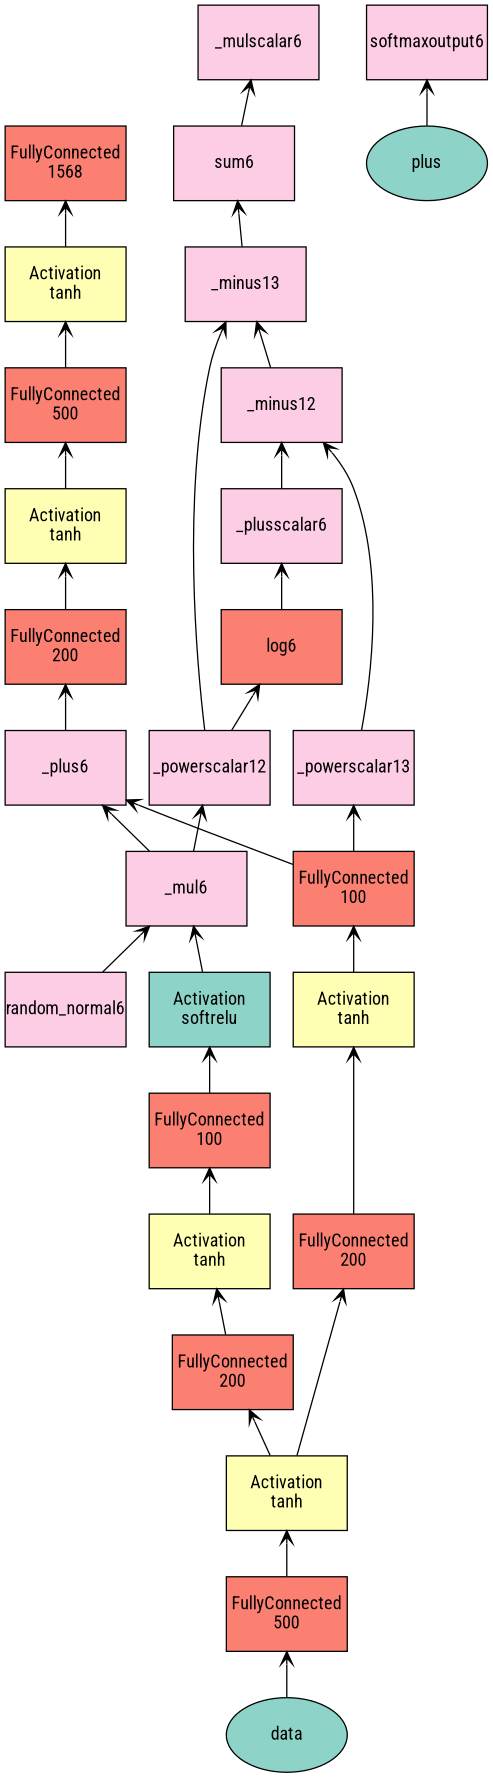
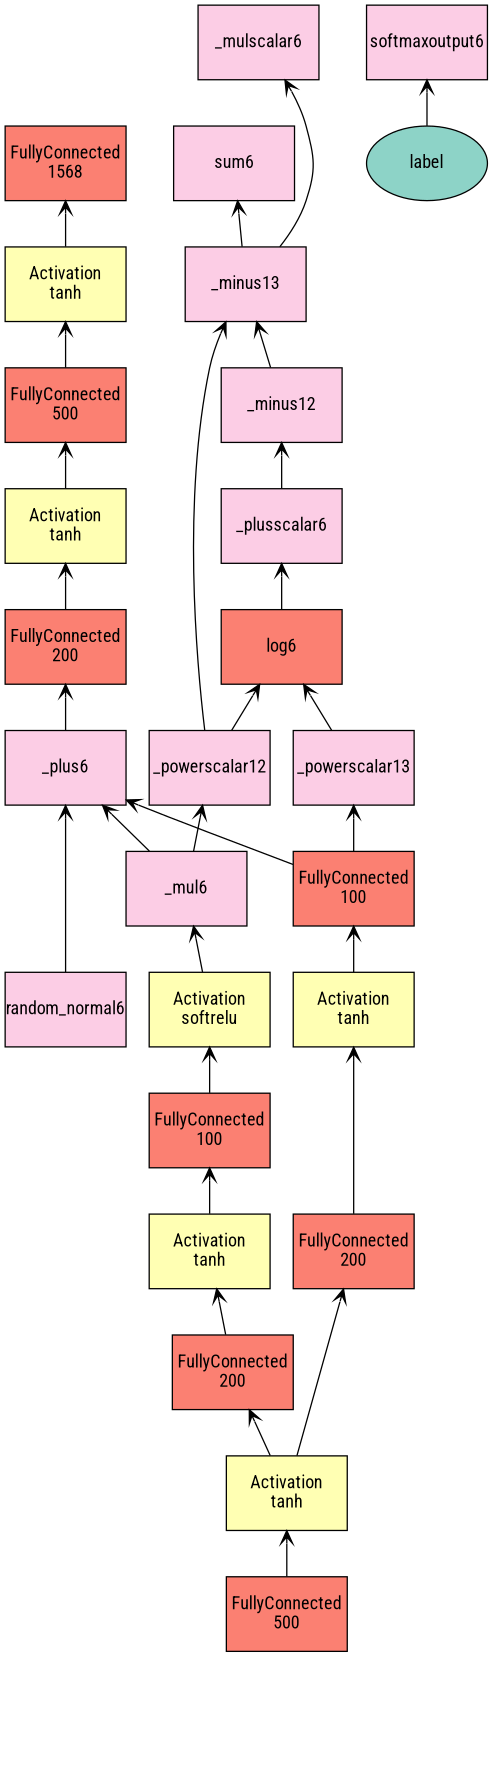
(245, 109) -> (313, 171)
(427, 163) -> (427, 163)
(372, 588) -> (321, 713)
(121, 954) -> (66, 895)
(210, 1010) -> (210, 1010)
(287, 1735) -> none
